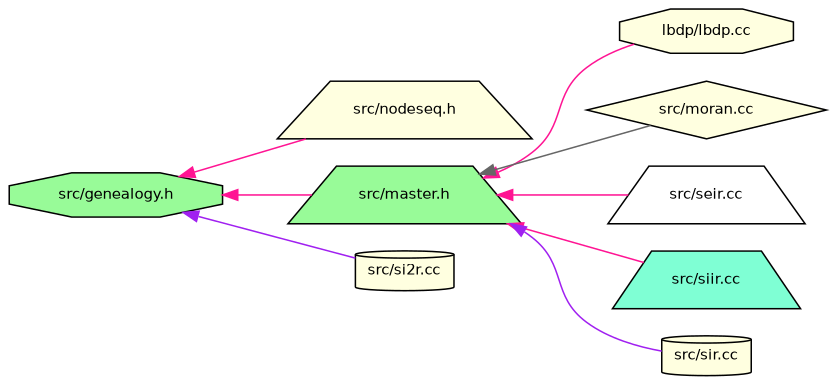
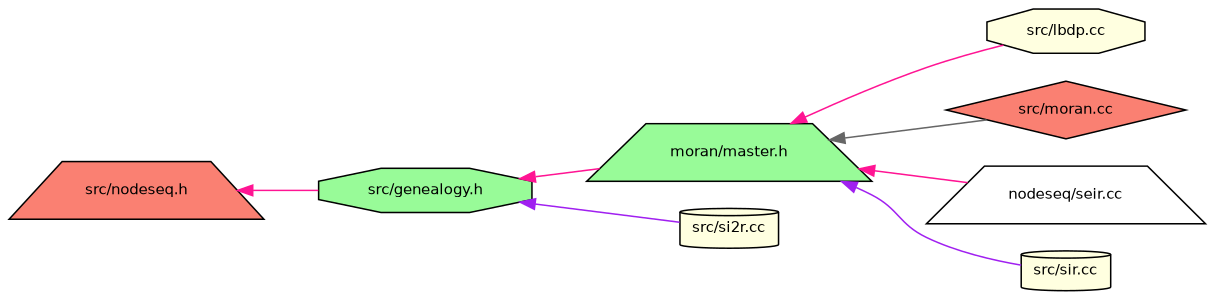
(707, 31) -> (1066, 31)
(405, 110) -> (136, 190)
(707, 110) -> (1066, 110)
(250, 156) -> (286, 190)
(405, 195) -> (729, 152)
(707, 195) -> (1066, 195)
(707, 280) -> none
